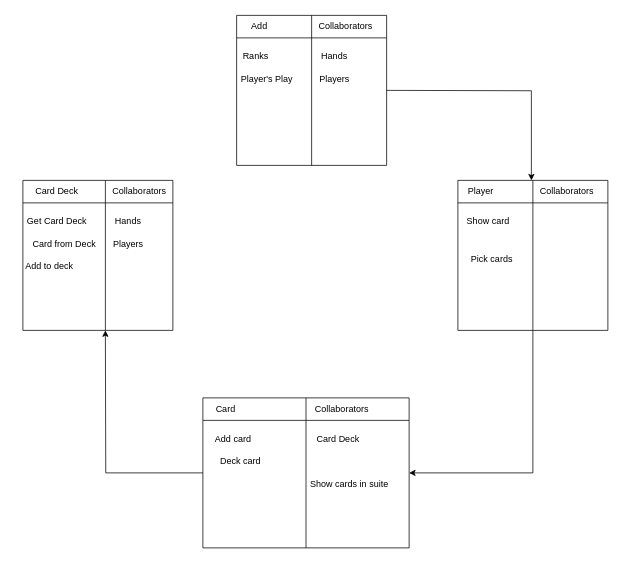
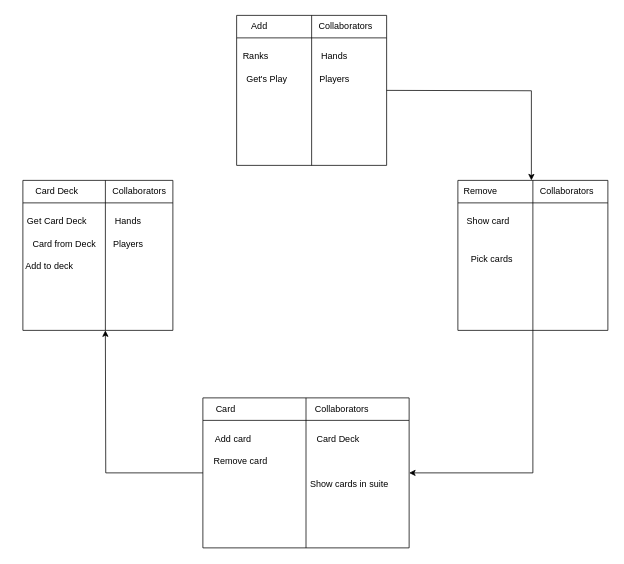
(267, 79) -> (267, 79)
(481, 192) -> (481, 192)
(241, 462) -> (241, 462)
